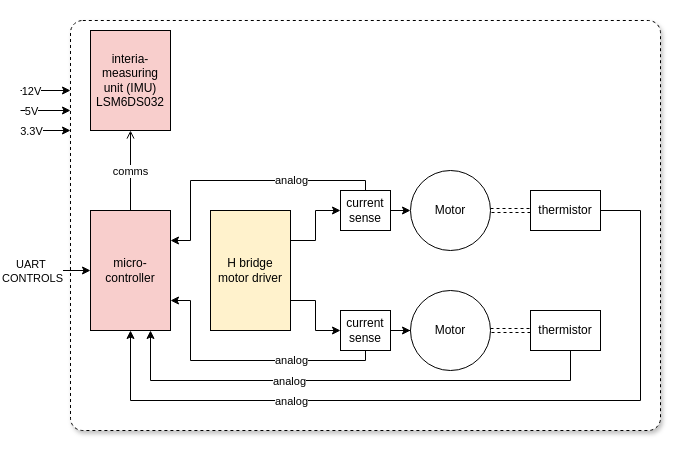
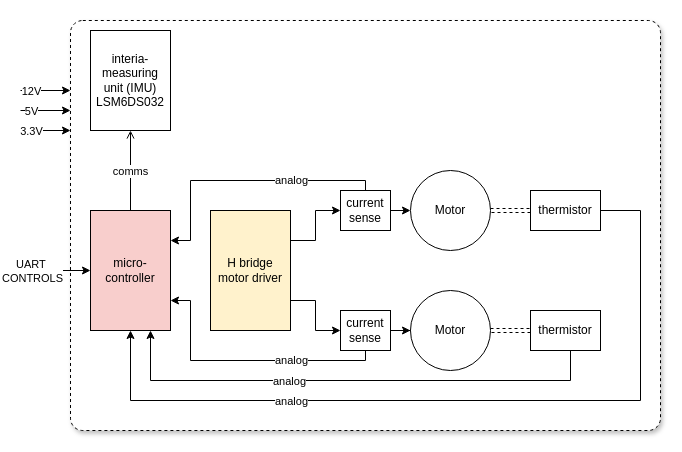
(131, 81) -> (131, 81)
